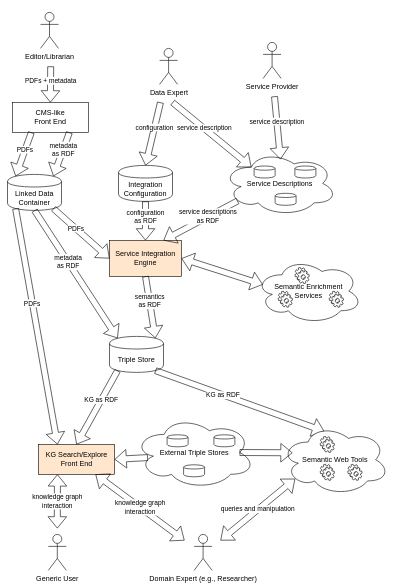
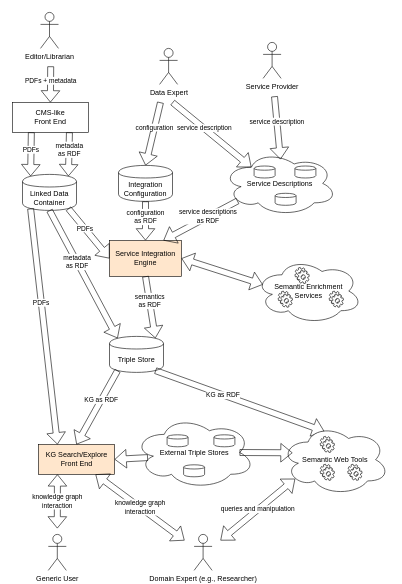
(35, 192) -> (50, 192)
